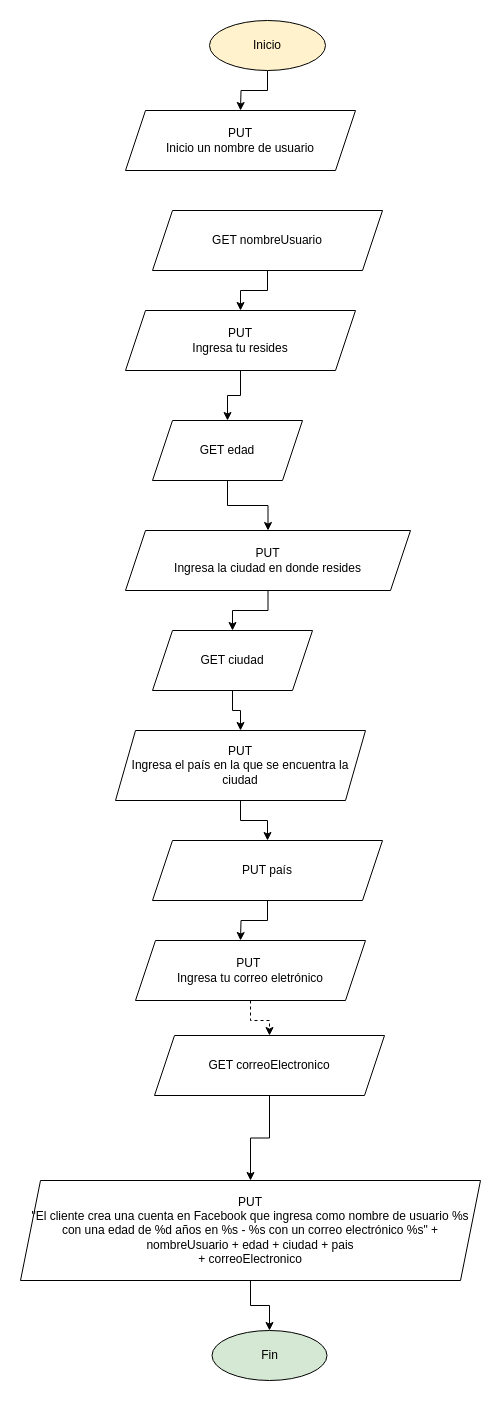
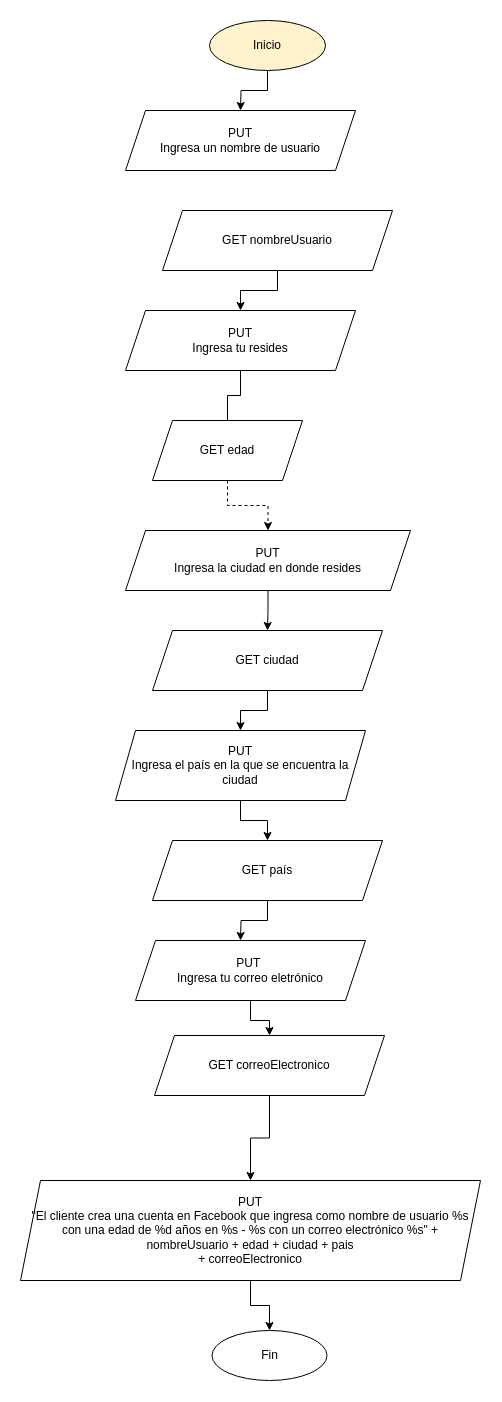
(241, 141) -> (241, 141)
(268, 241) -> (278, 241)
(228, 412) -> (228, 414)
(245, 506) -> (245, 506)
(233, 661) -> (268, 661)
(268, 871) -> (268, 871)
(255, 1021) -> (255, 1021)
(270, 1356) -> (270, 1356)
